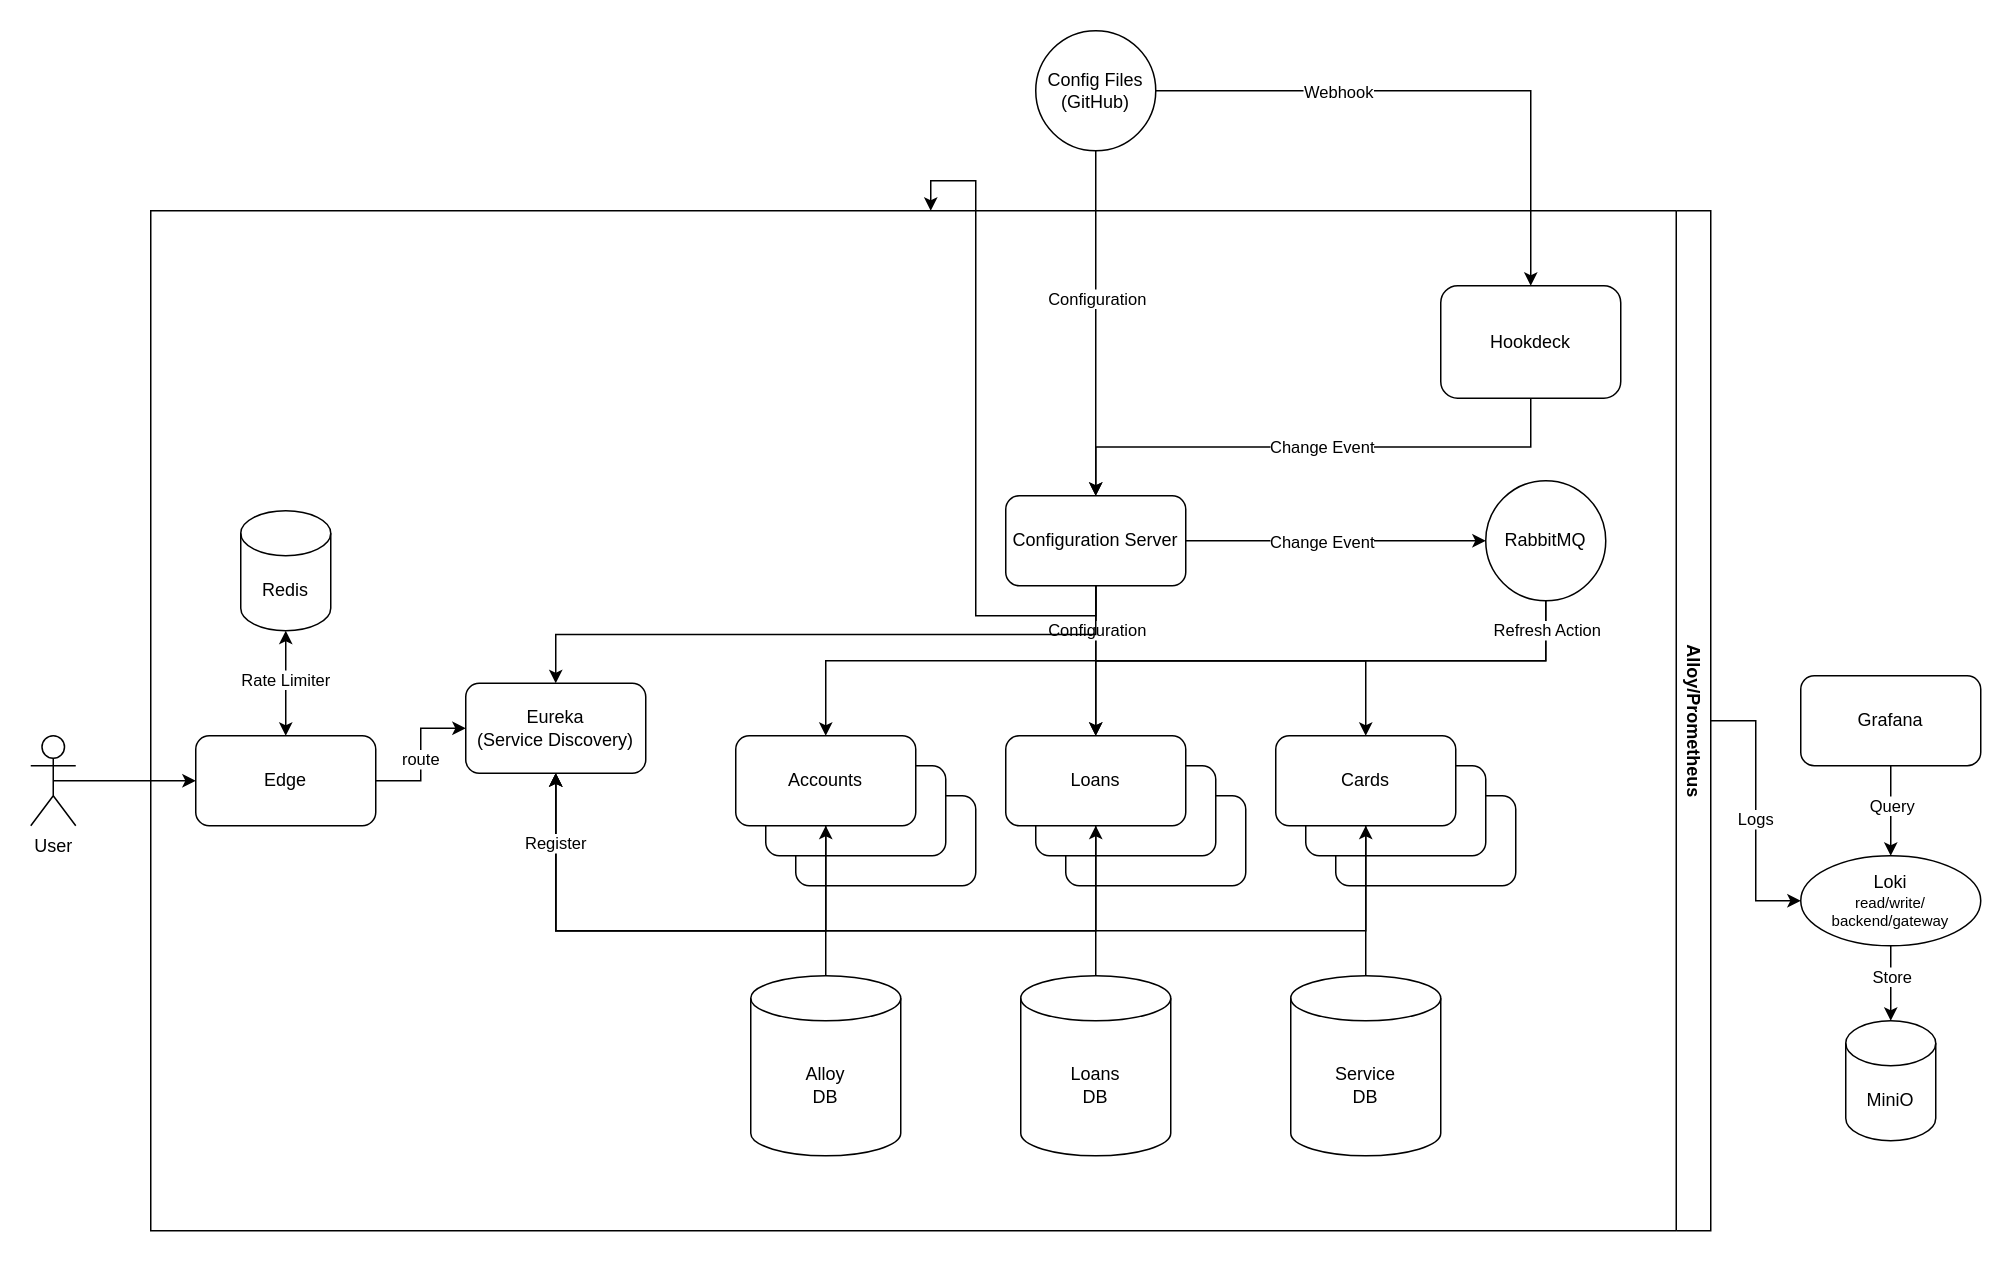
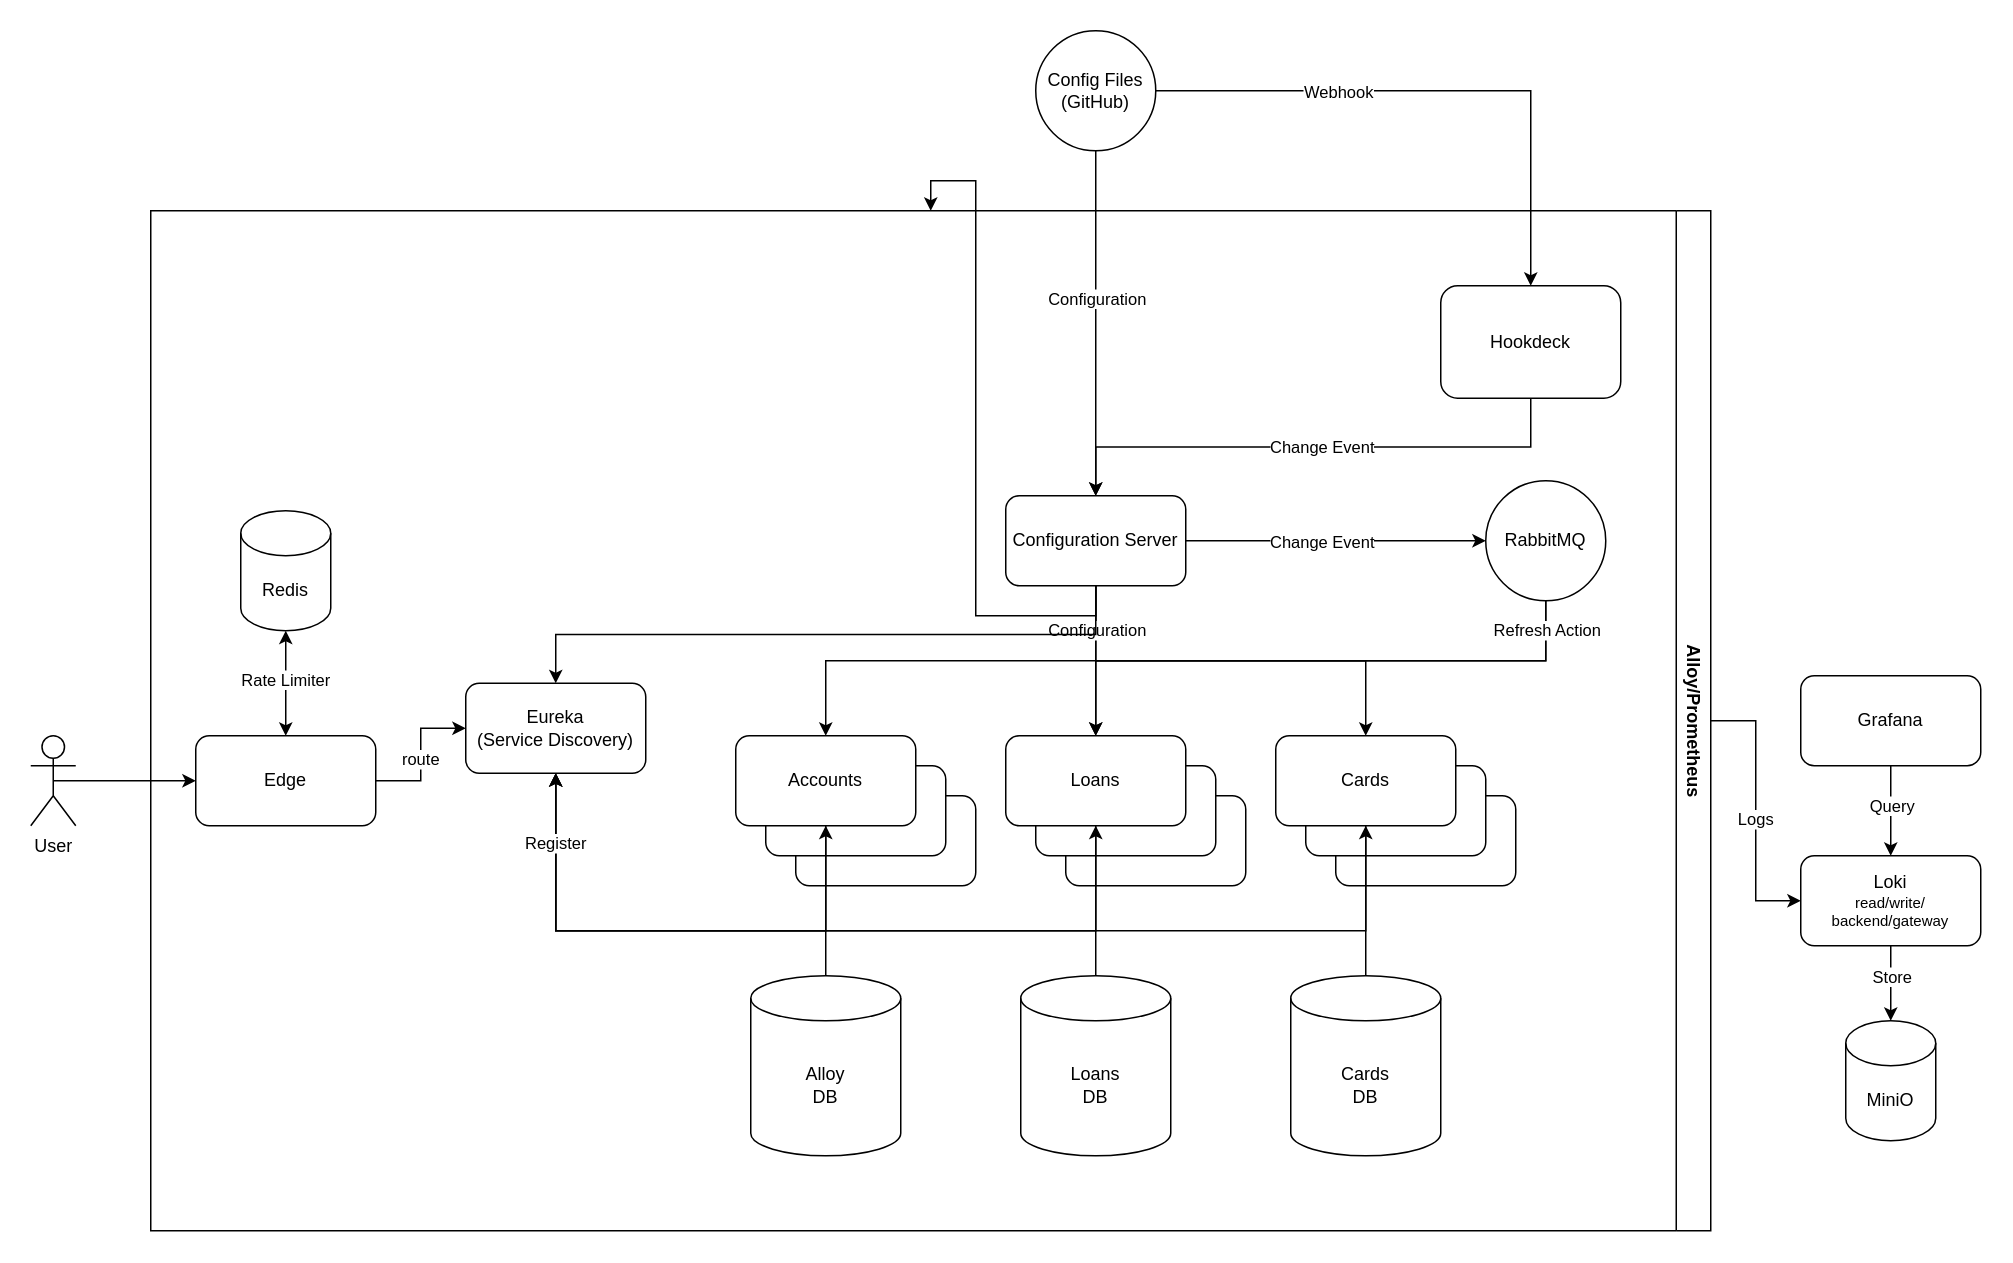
(1891, 901) -> (1891, 901)
(1366, 1085) -> (1366, 1085)
